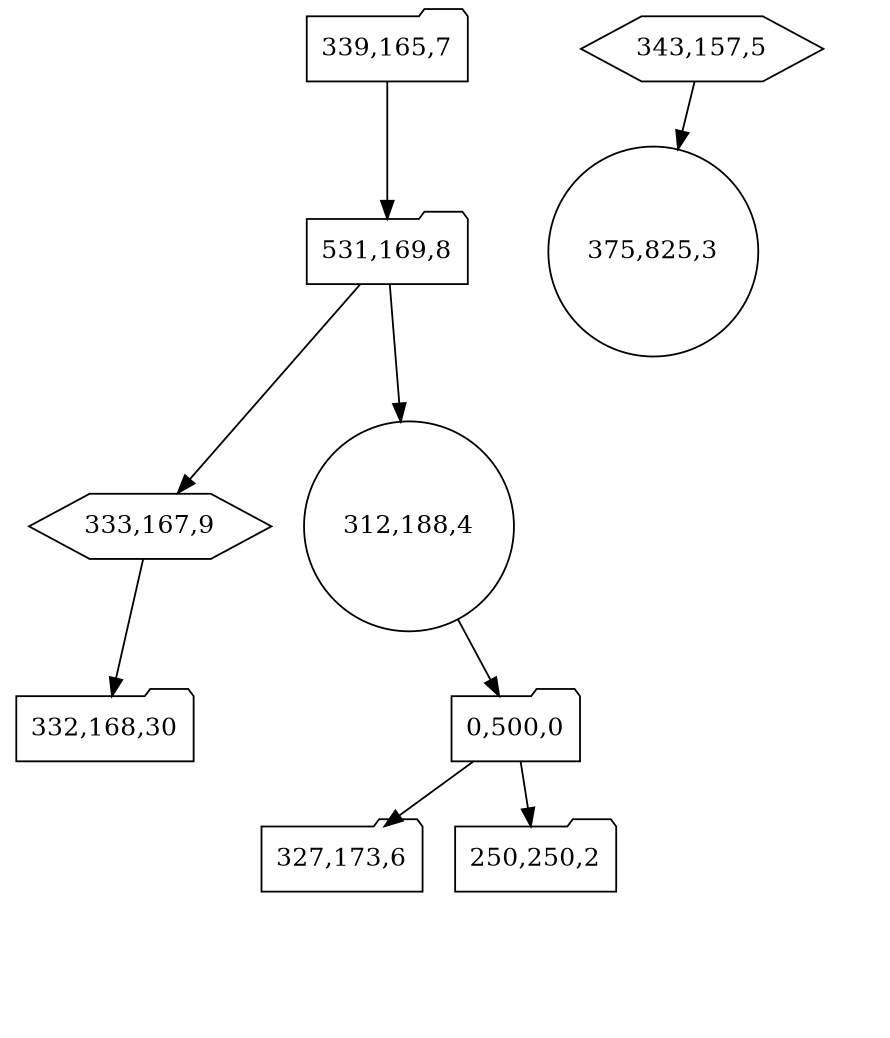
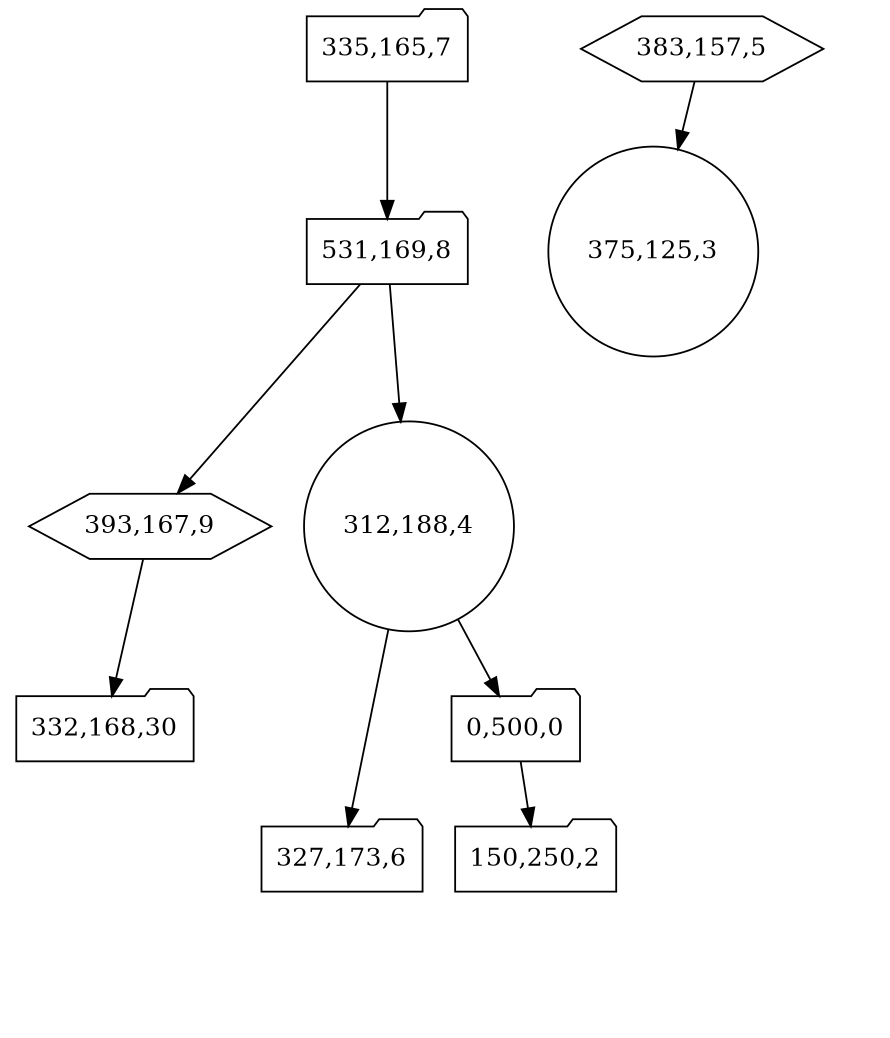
(387, 49) -> (387, 49)
(702, 49) -> (702, 49)
(653, 252) -> (653, 252)
(150, 526) -> (150, 526)
(436, 789) -> (370, 719)
(536, 859) -> (536, 859)
